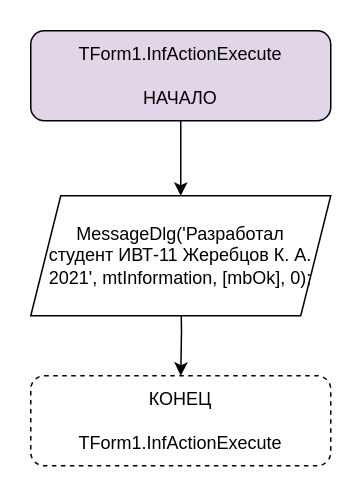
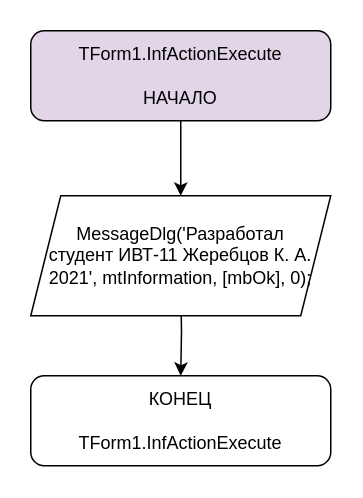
(181, 421) -> (181, 421)
